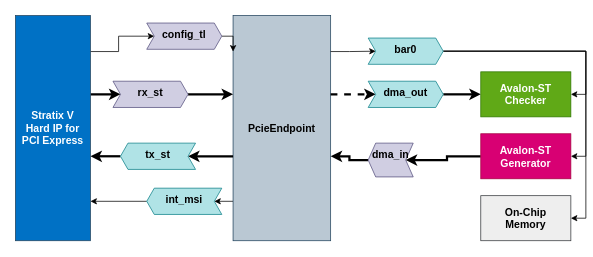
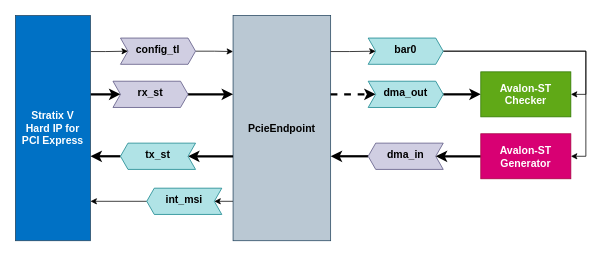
(184, 36) -> (158, 51)
(390, 160) -> (405, 156)
(525, 218) -> none
(582, 218) -> none
